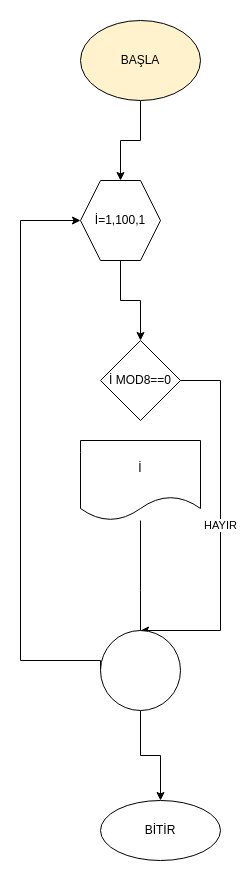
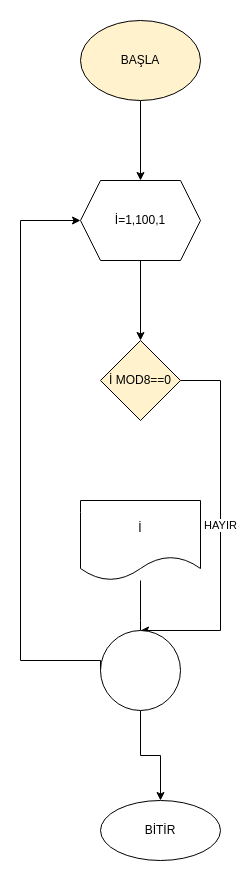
(121, 221) -> (141, 221)
(141, 381) -> (141, 381)
(141, 481) -> (141, 541)
